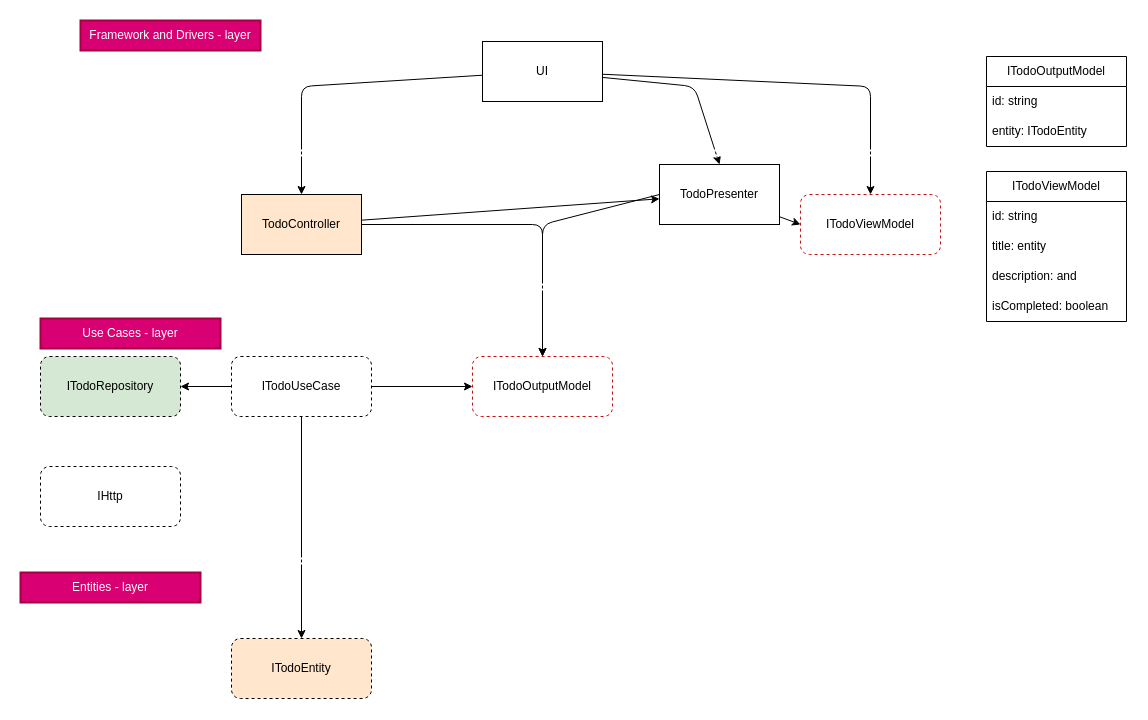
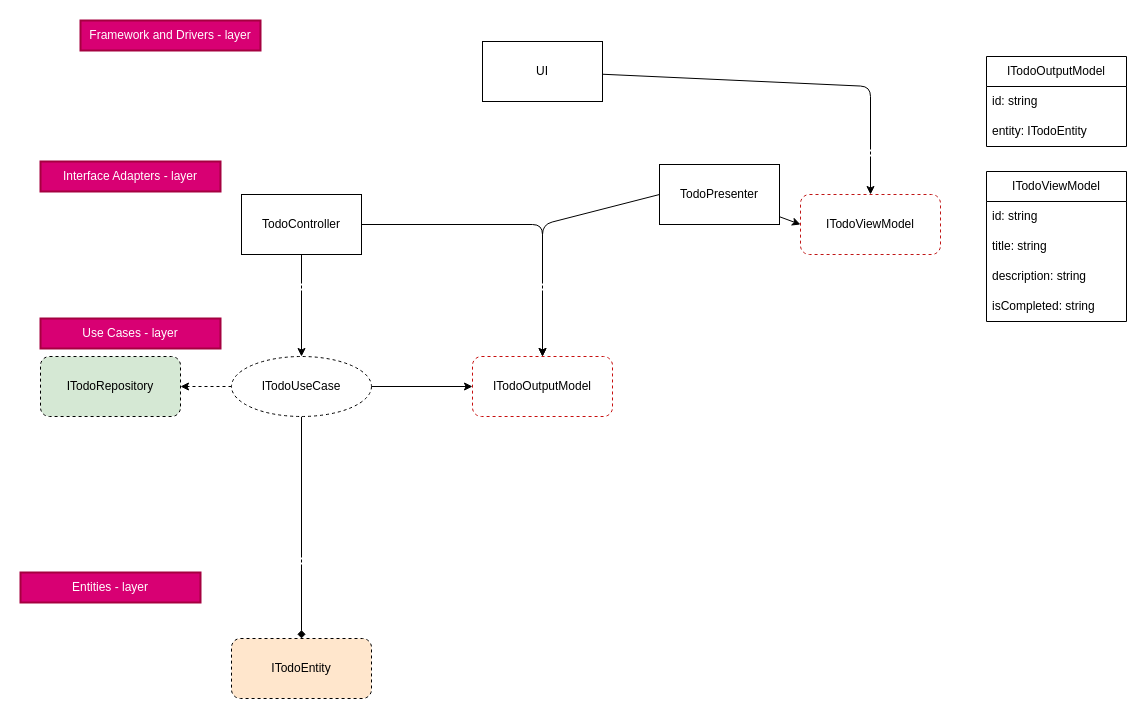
(346, 84) -> none
(681, 85) -> none
none -> (131, 177)
(494, 211) -> (302, 302)
(302, 225) -> (302, 225)
(1028, 247) -> (1028, 247)
(1040, 277) -> (1049, 277)
(1052, 307) -> (1049, 307)
(209, 387) -> (209, 387)
(302, 387) -> (302, 387)
(111, 497) -> none
(302, 630) -> (302, 629)
